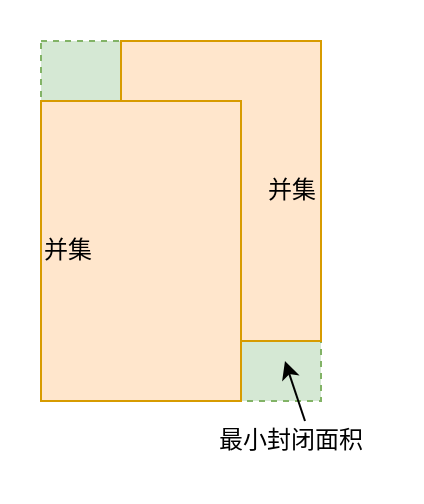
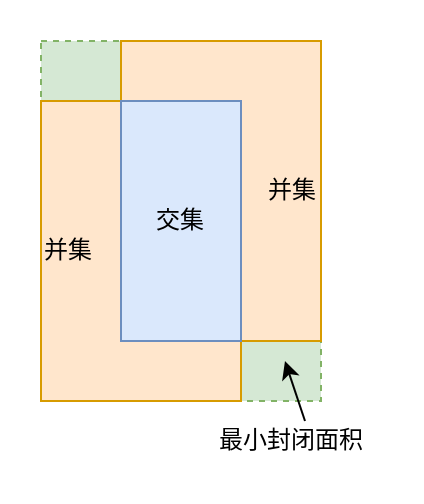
none -> (181, 221)
